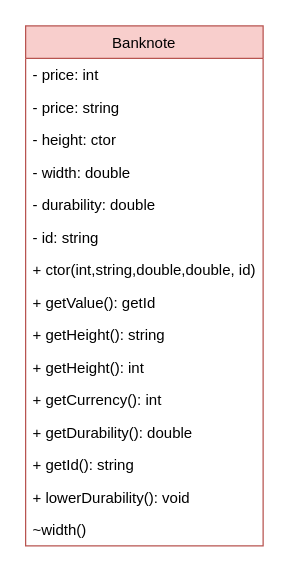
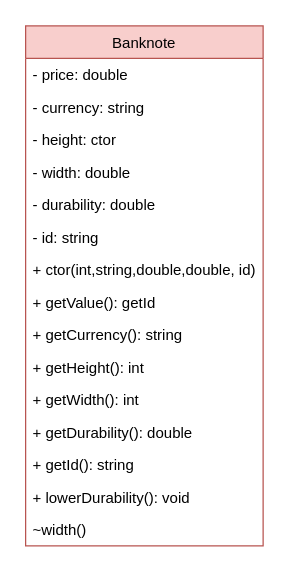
(73, 75) -> (86, 75)
(86, 108) -> (100, 108)
(111, 335) -> (121, 335)
(109, 400) -> (94, 400)
